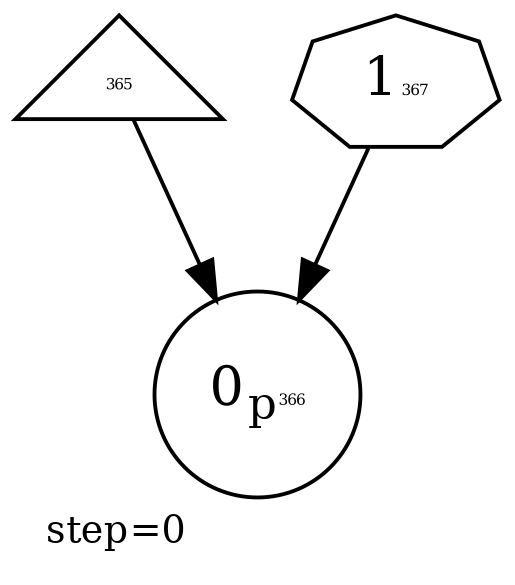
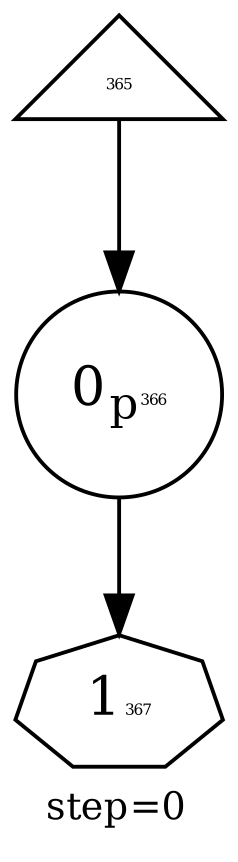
(342, 206) -> (119, 546)
